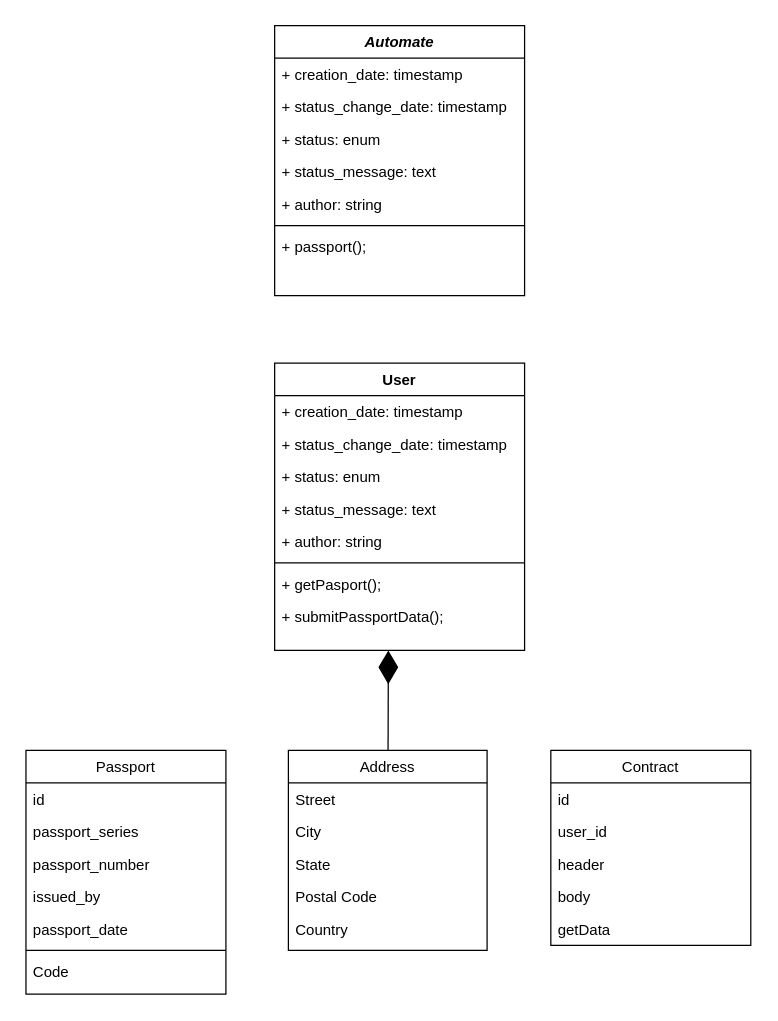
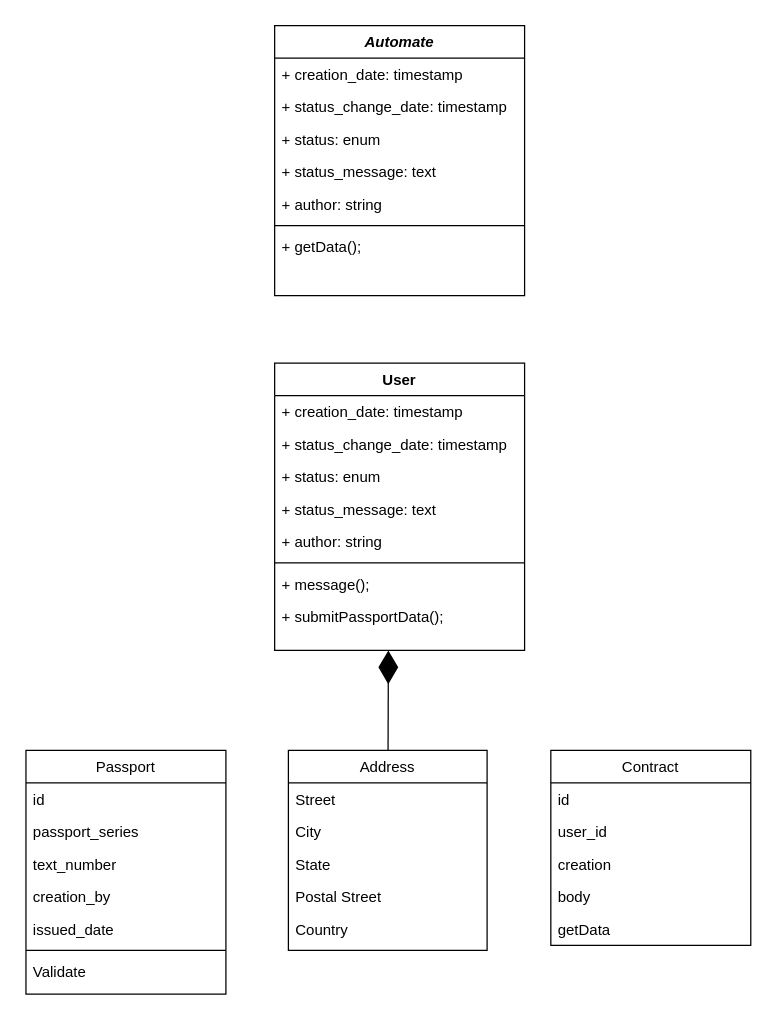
(332, 248) -> (328, 248)
(340, 585) -> (328, 585)
(96, 865) -> (79, 865)
(583, 865) -> (589, 865)
(68, 898) -> (77, 898)
(337, 898) -> (346, 898)
(87, 930) -> (77, 930)
(49, 973) -> (62, 973)
